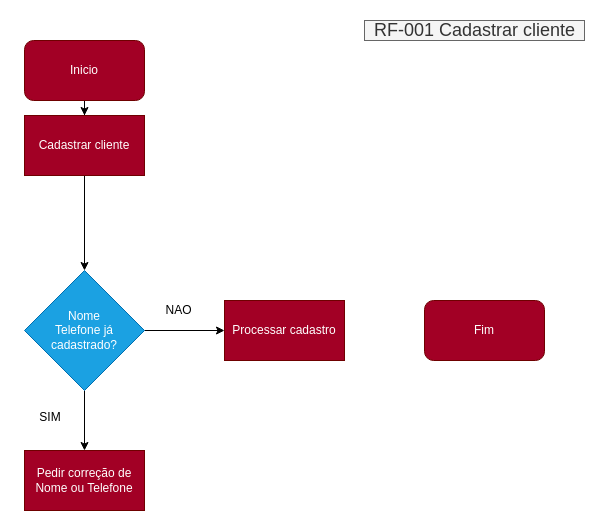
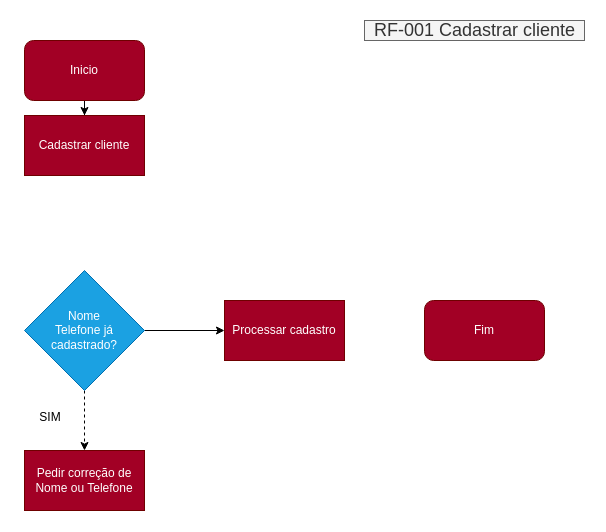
(85, 220) -> none
(179, 311) -> none
(85, 418) -> (85, 418)
